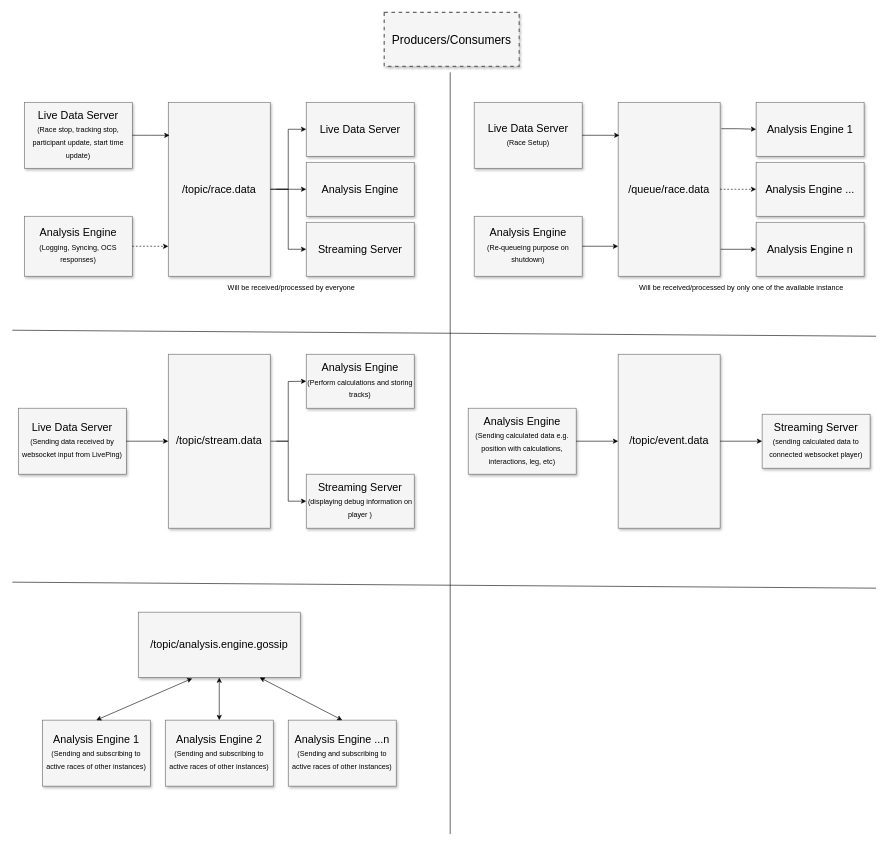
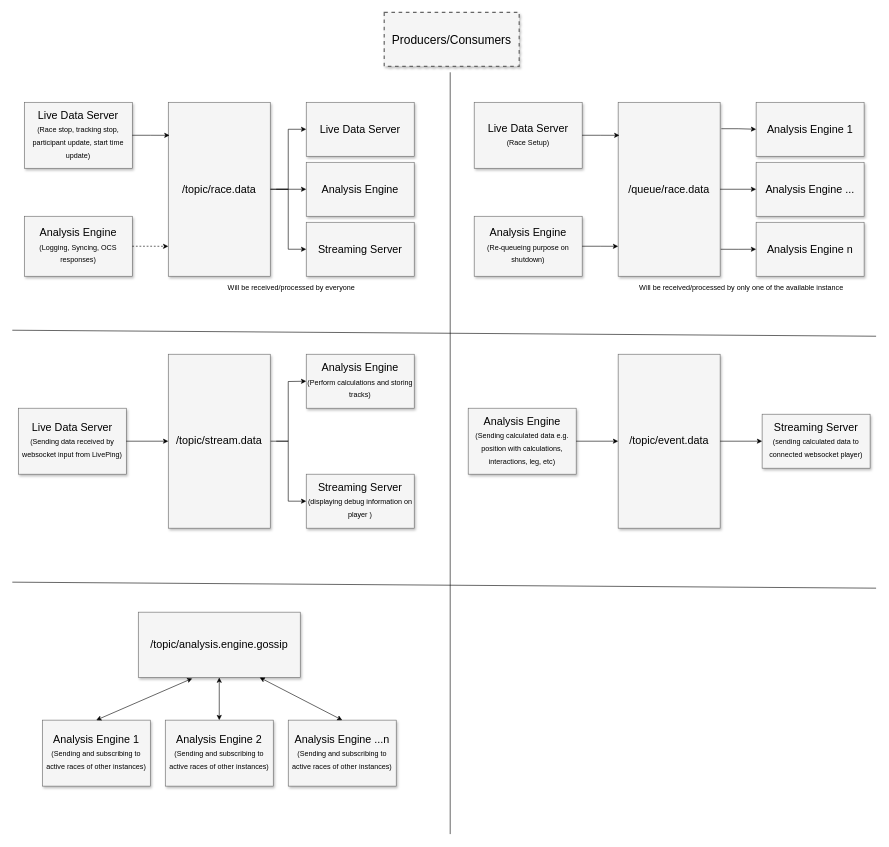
(736, 189) -> (736, 189)
